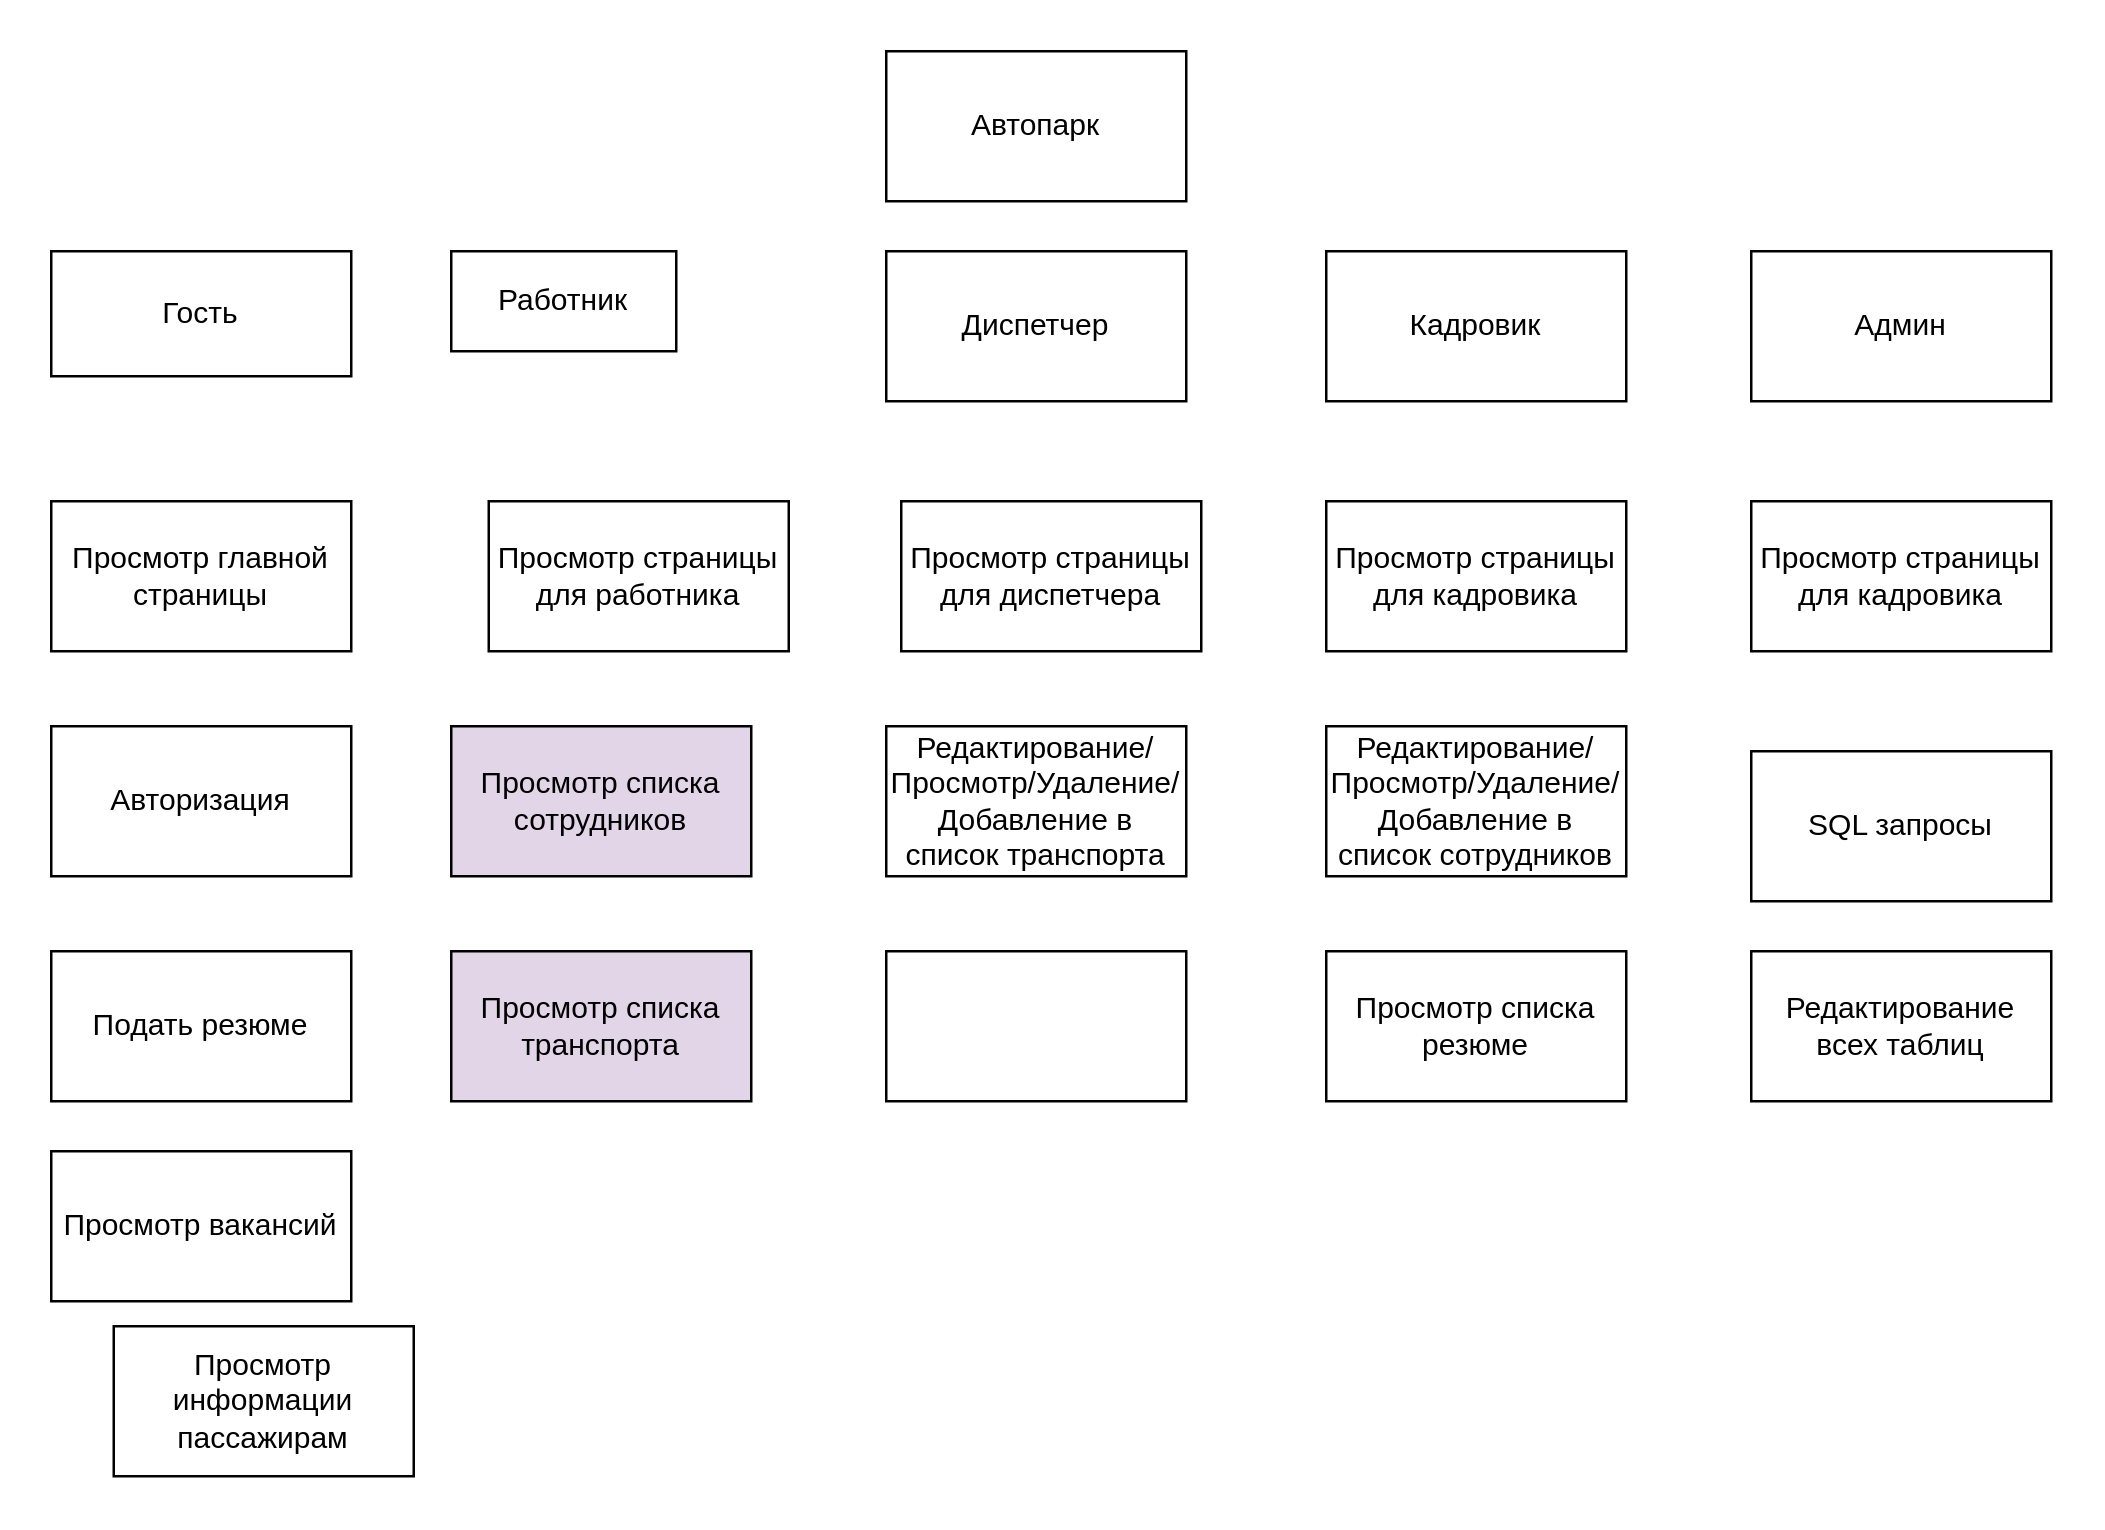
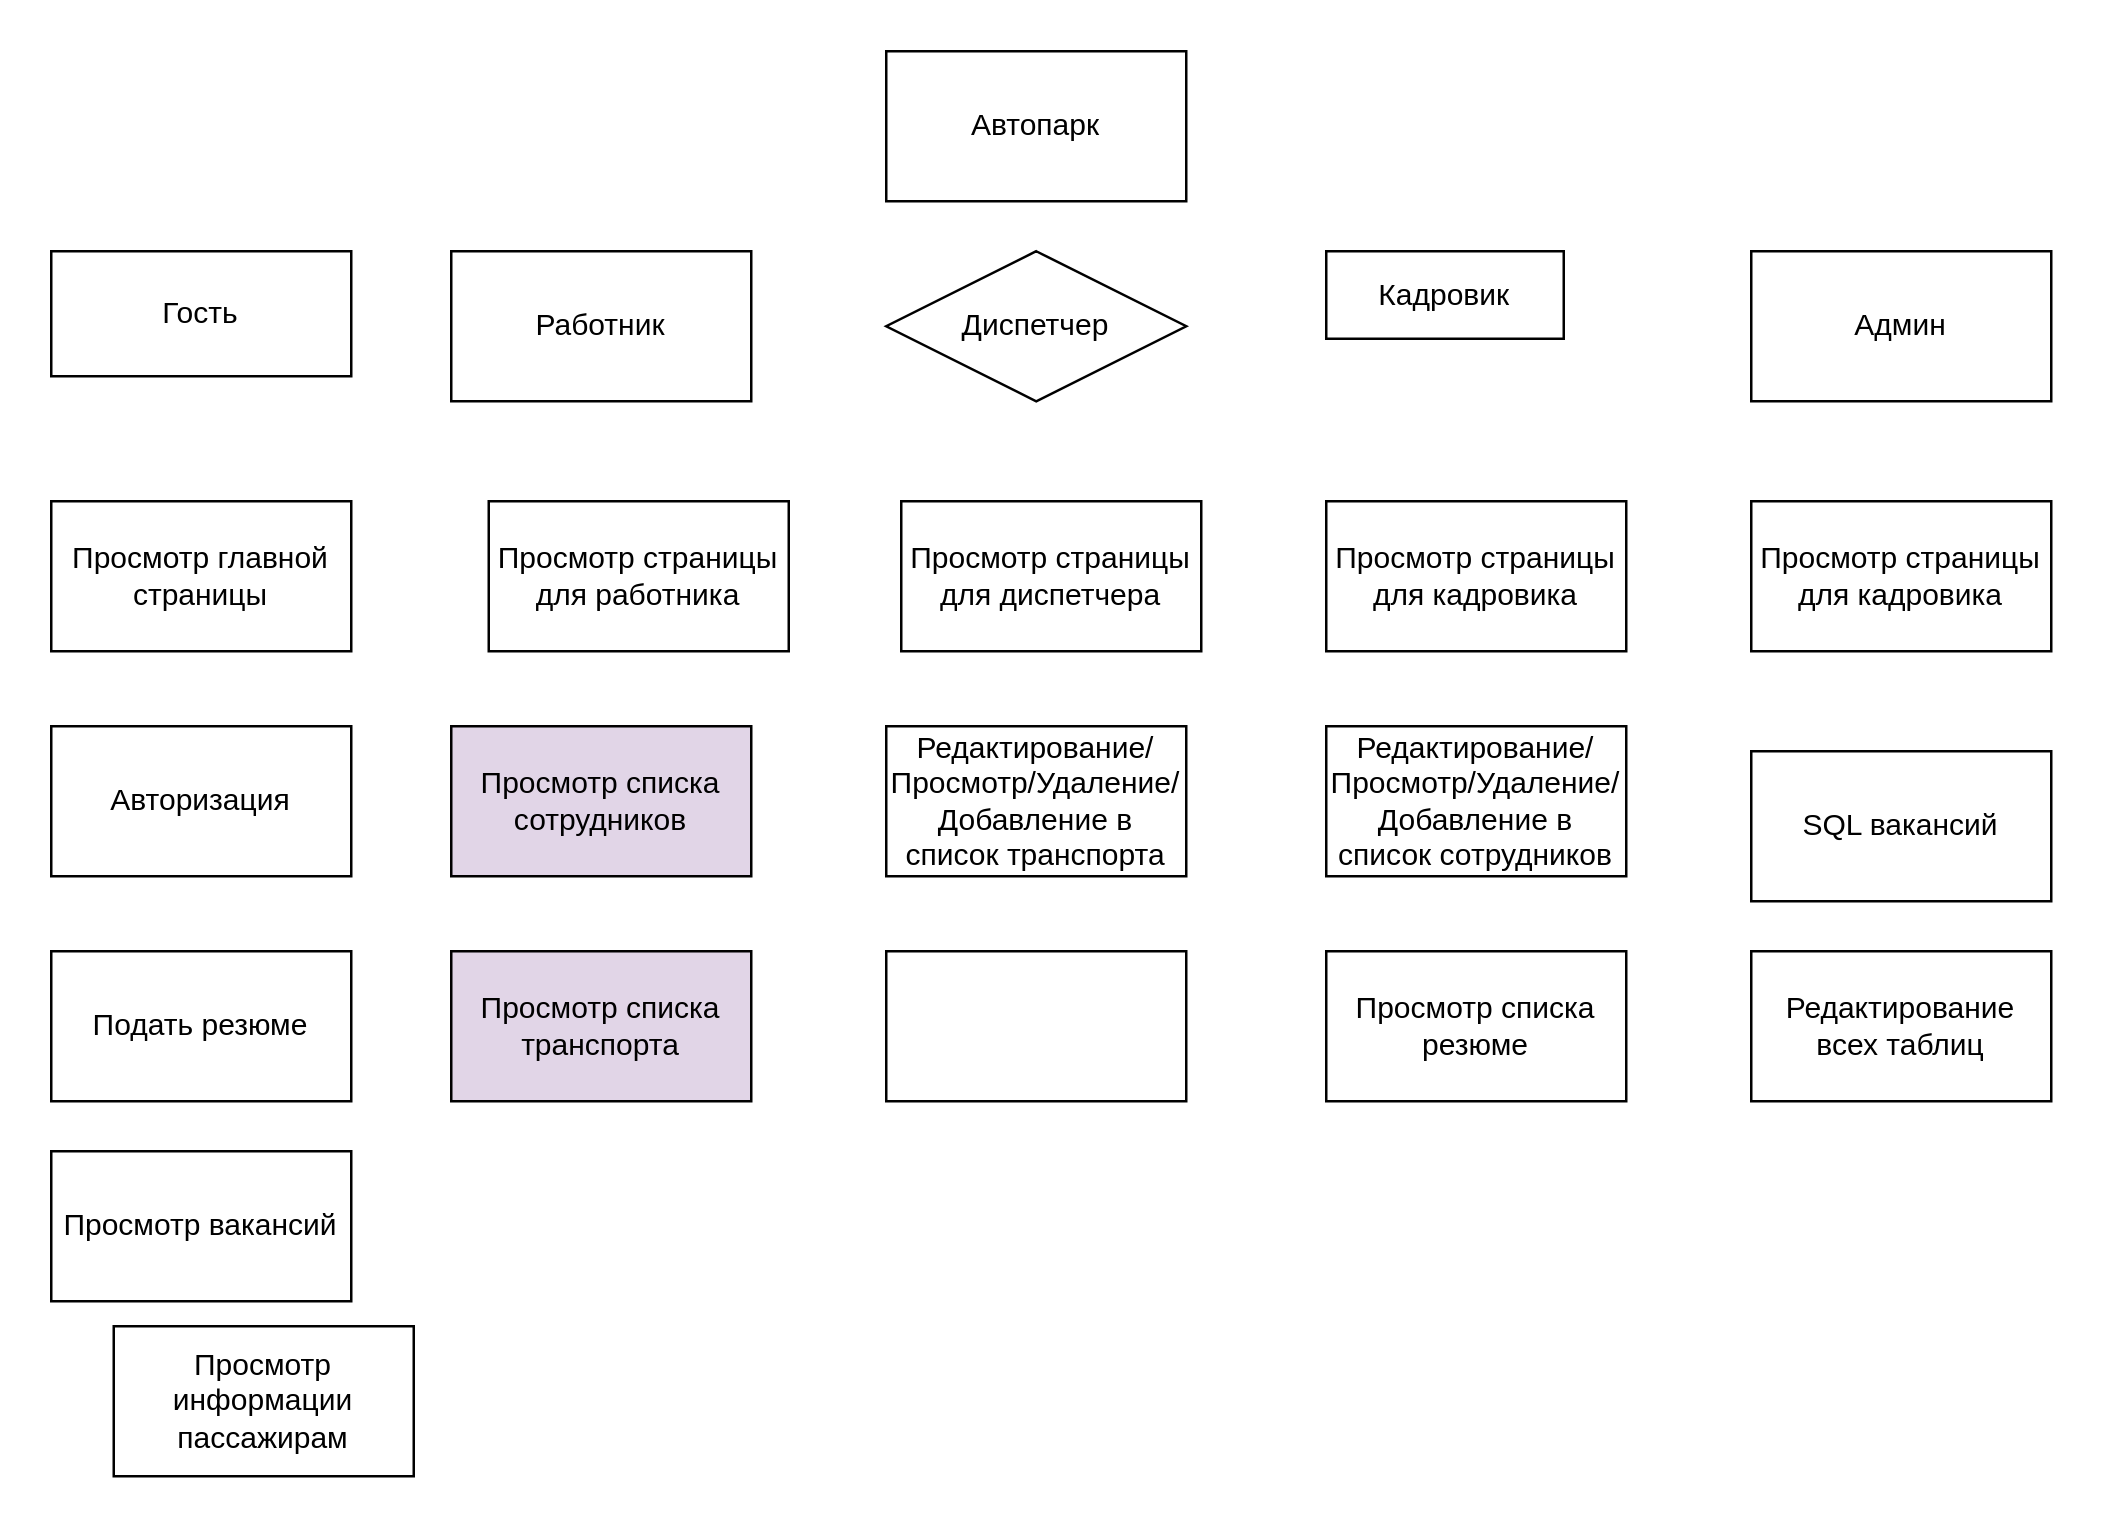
(564, 301) -> (601, 326)
(1036, 326) -> (1036, 326)
(1476, 326) -> (1445, 295)
(1901, 826) -> (1901, 826)
